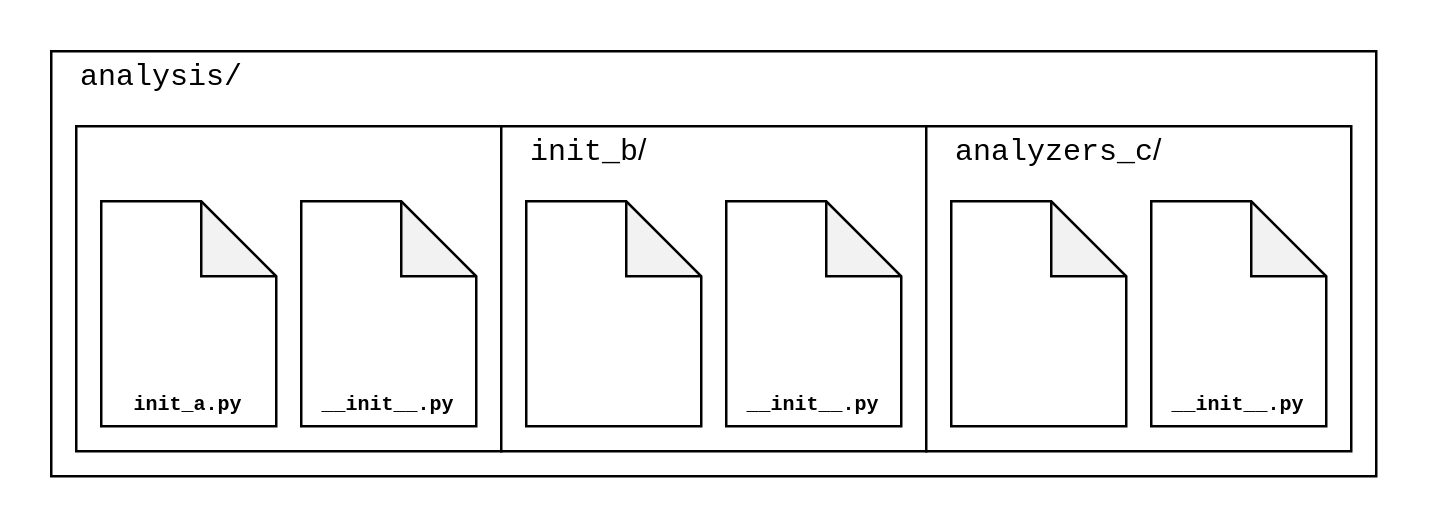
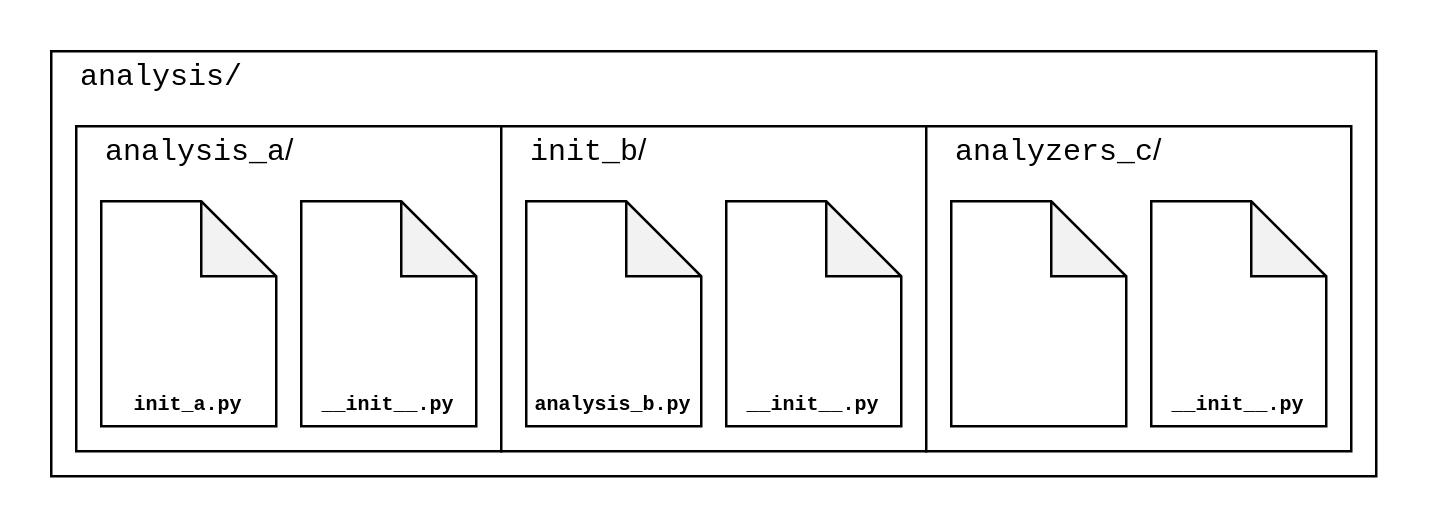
none -> (226, 151)
none -> (614, 401)
